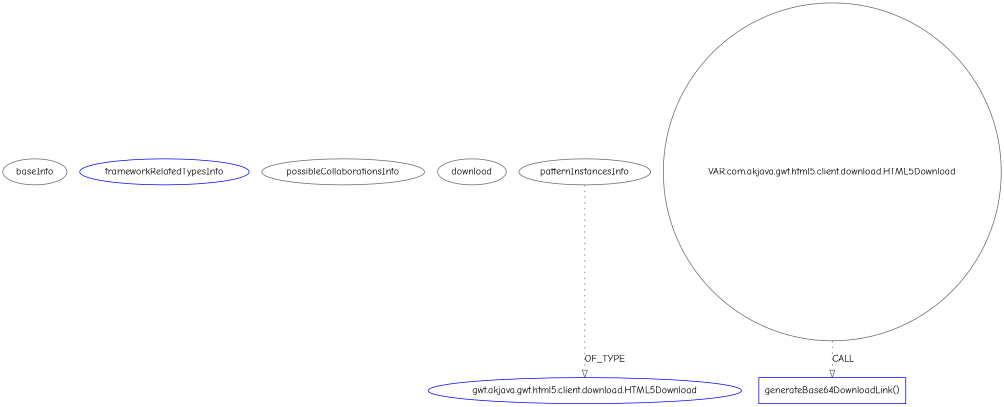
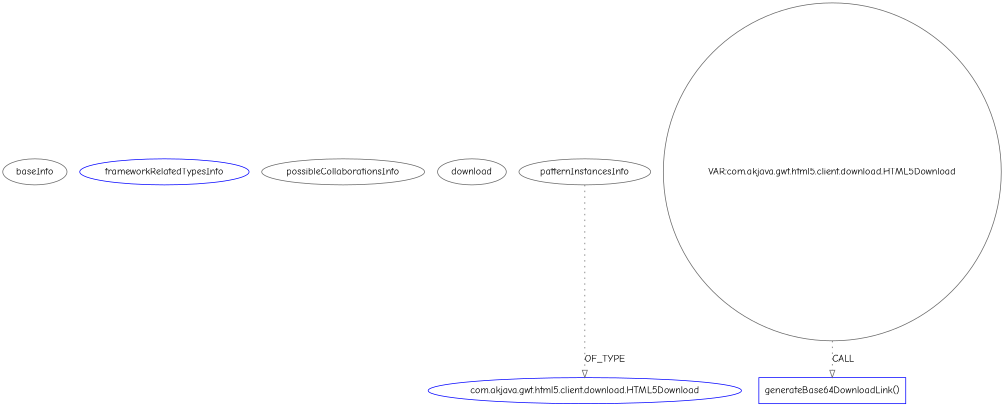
(585, 391) -> (585, 391)
